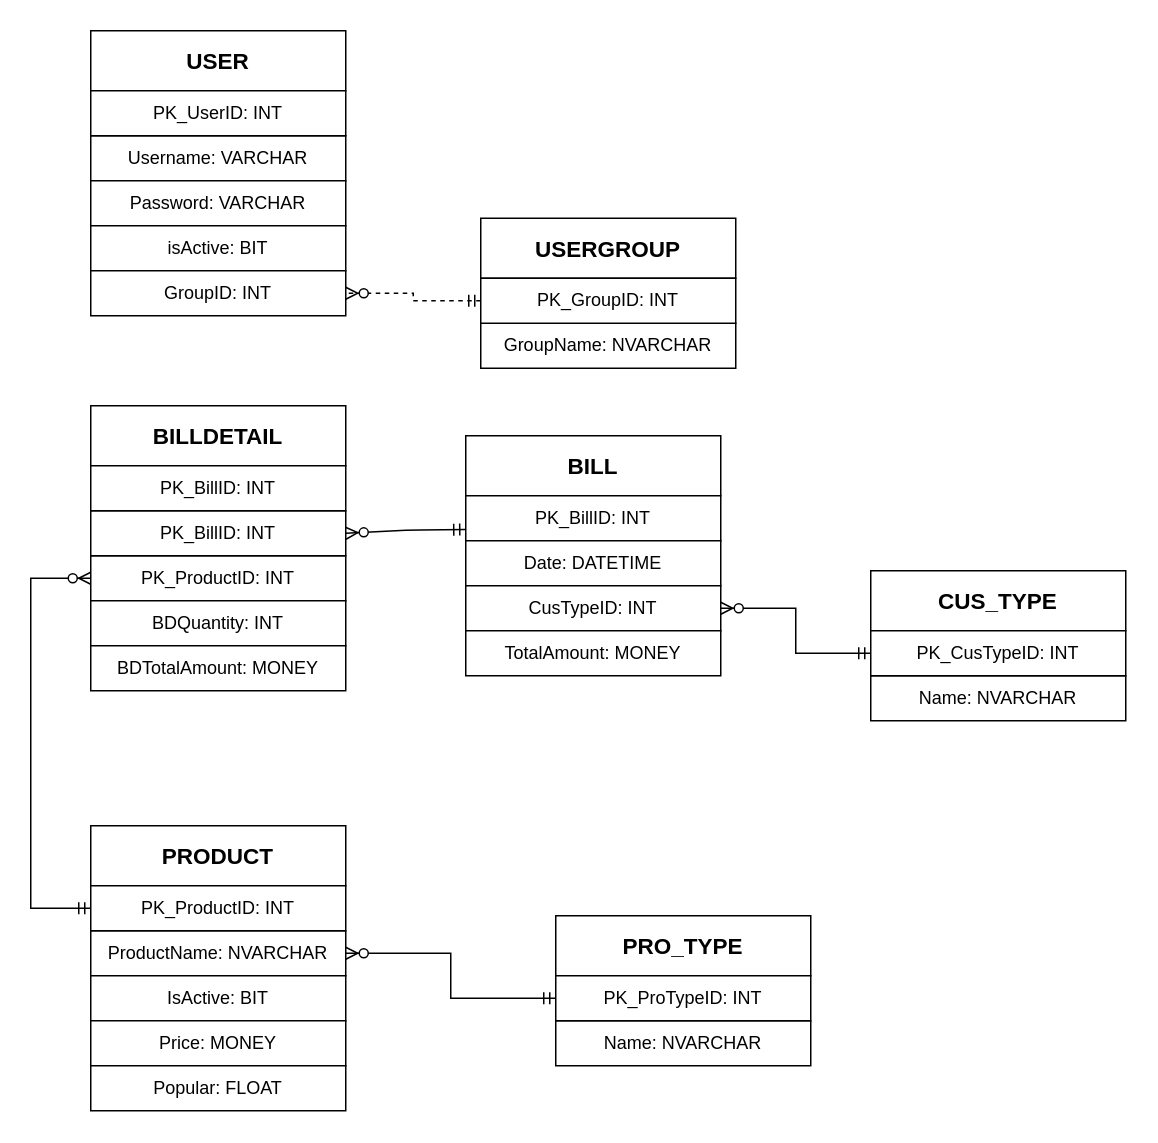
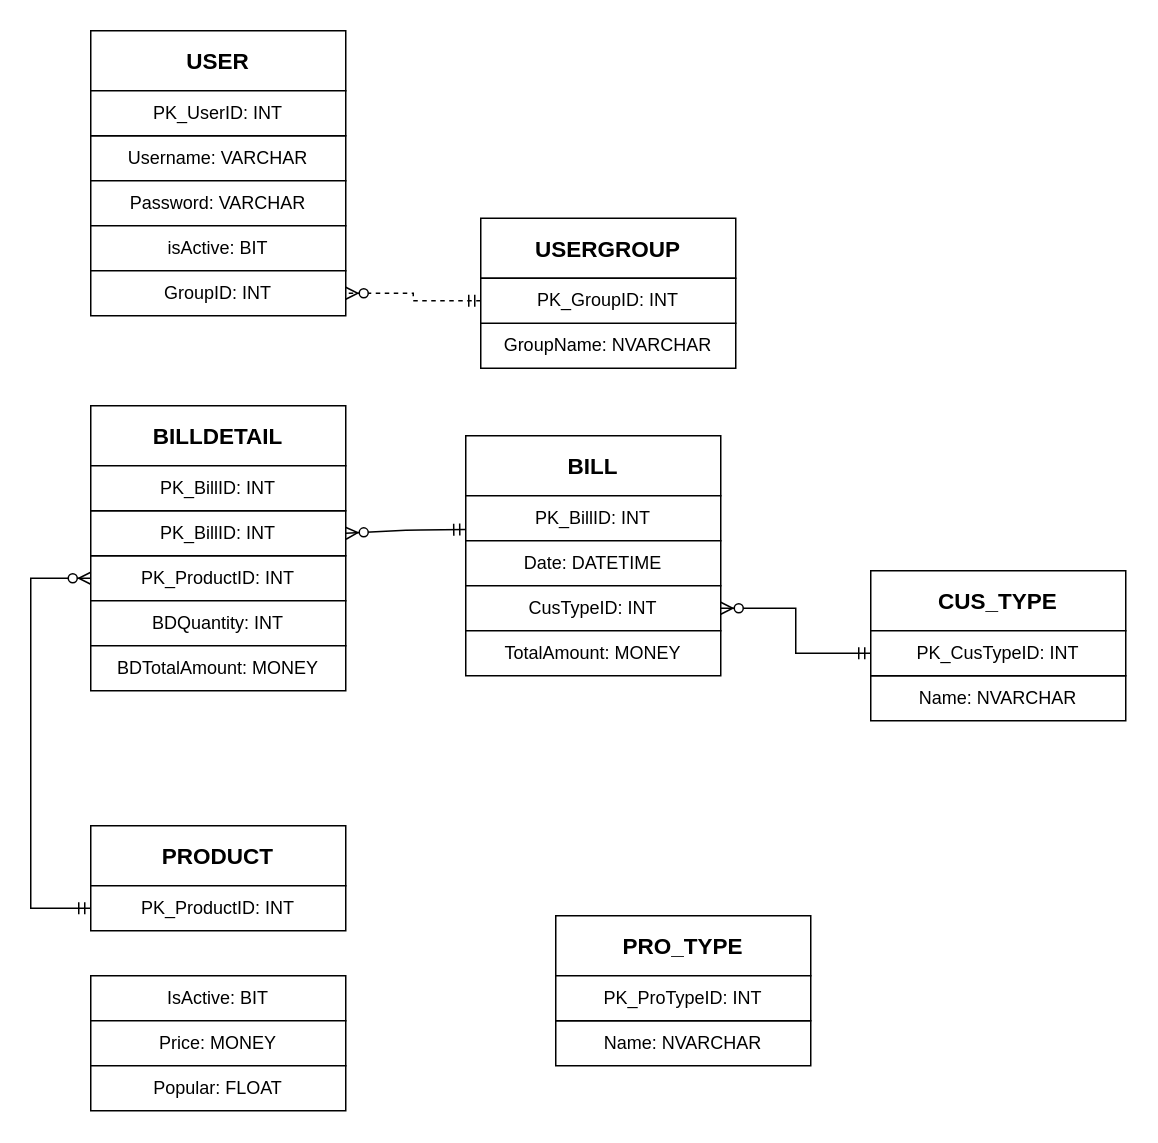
(218, 953) -> none
(451, 976) -> none
